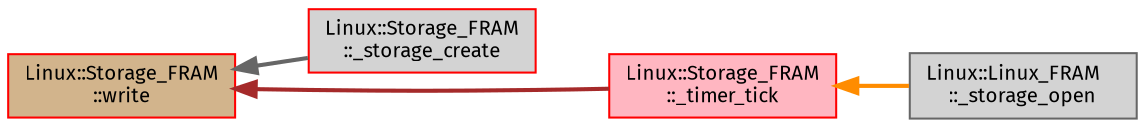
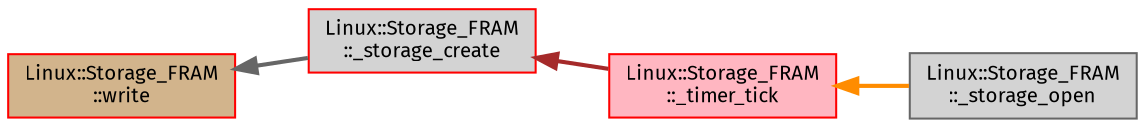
(1023, 86) -> (1023, 86)
(433, 91) -> (583, 65)
